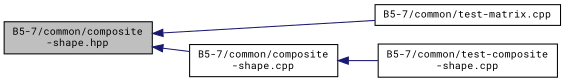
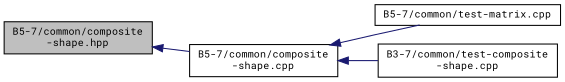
(269, 27) -> (380, 34)
(468, 61) -> (468, 61)
